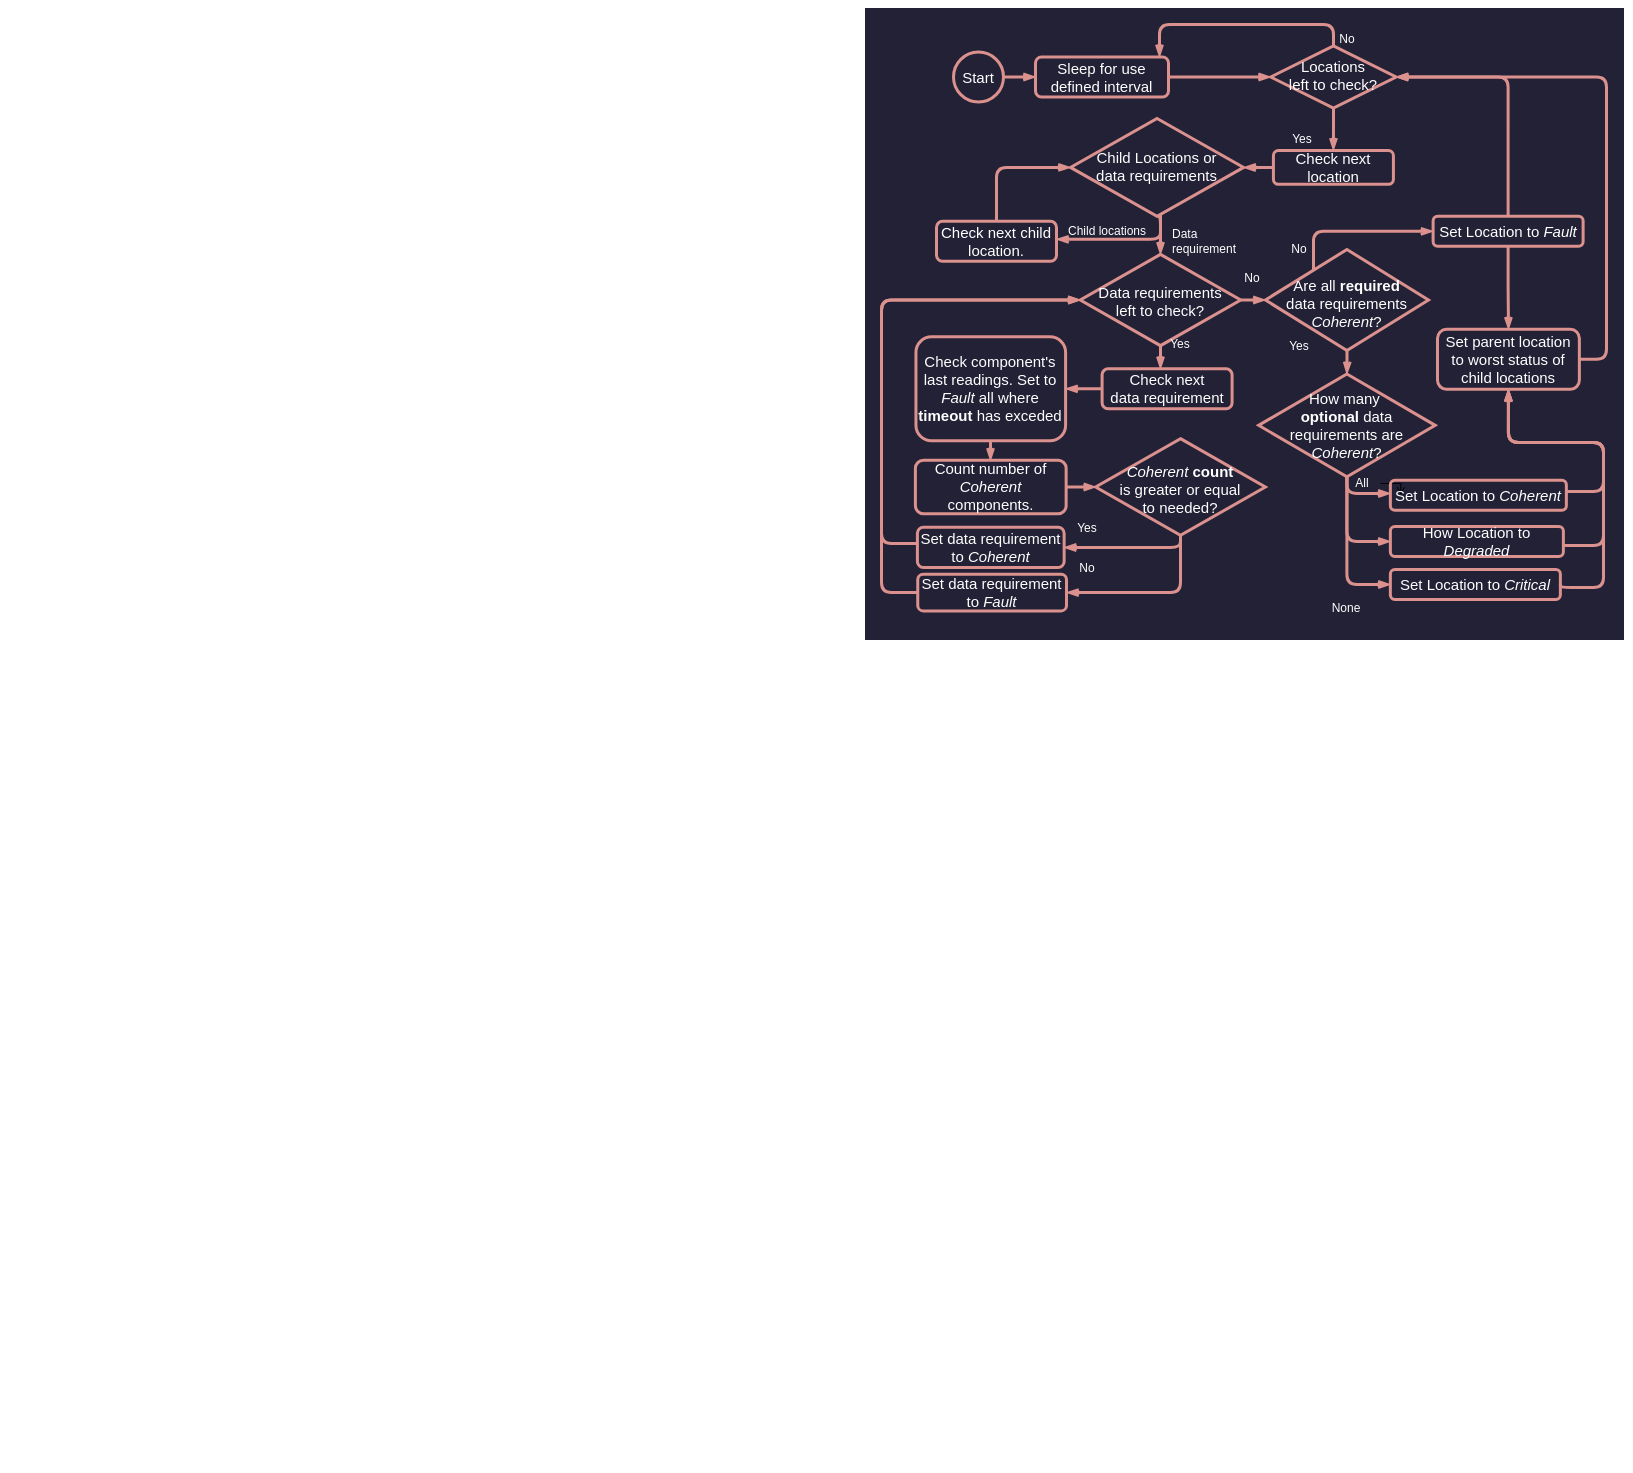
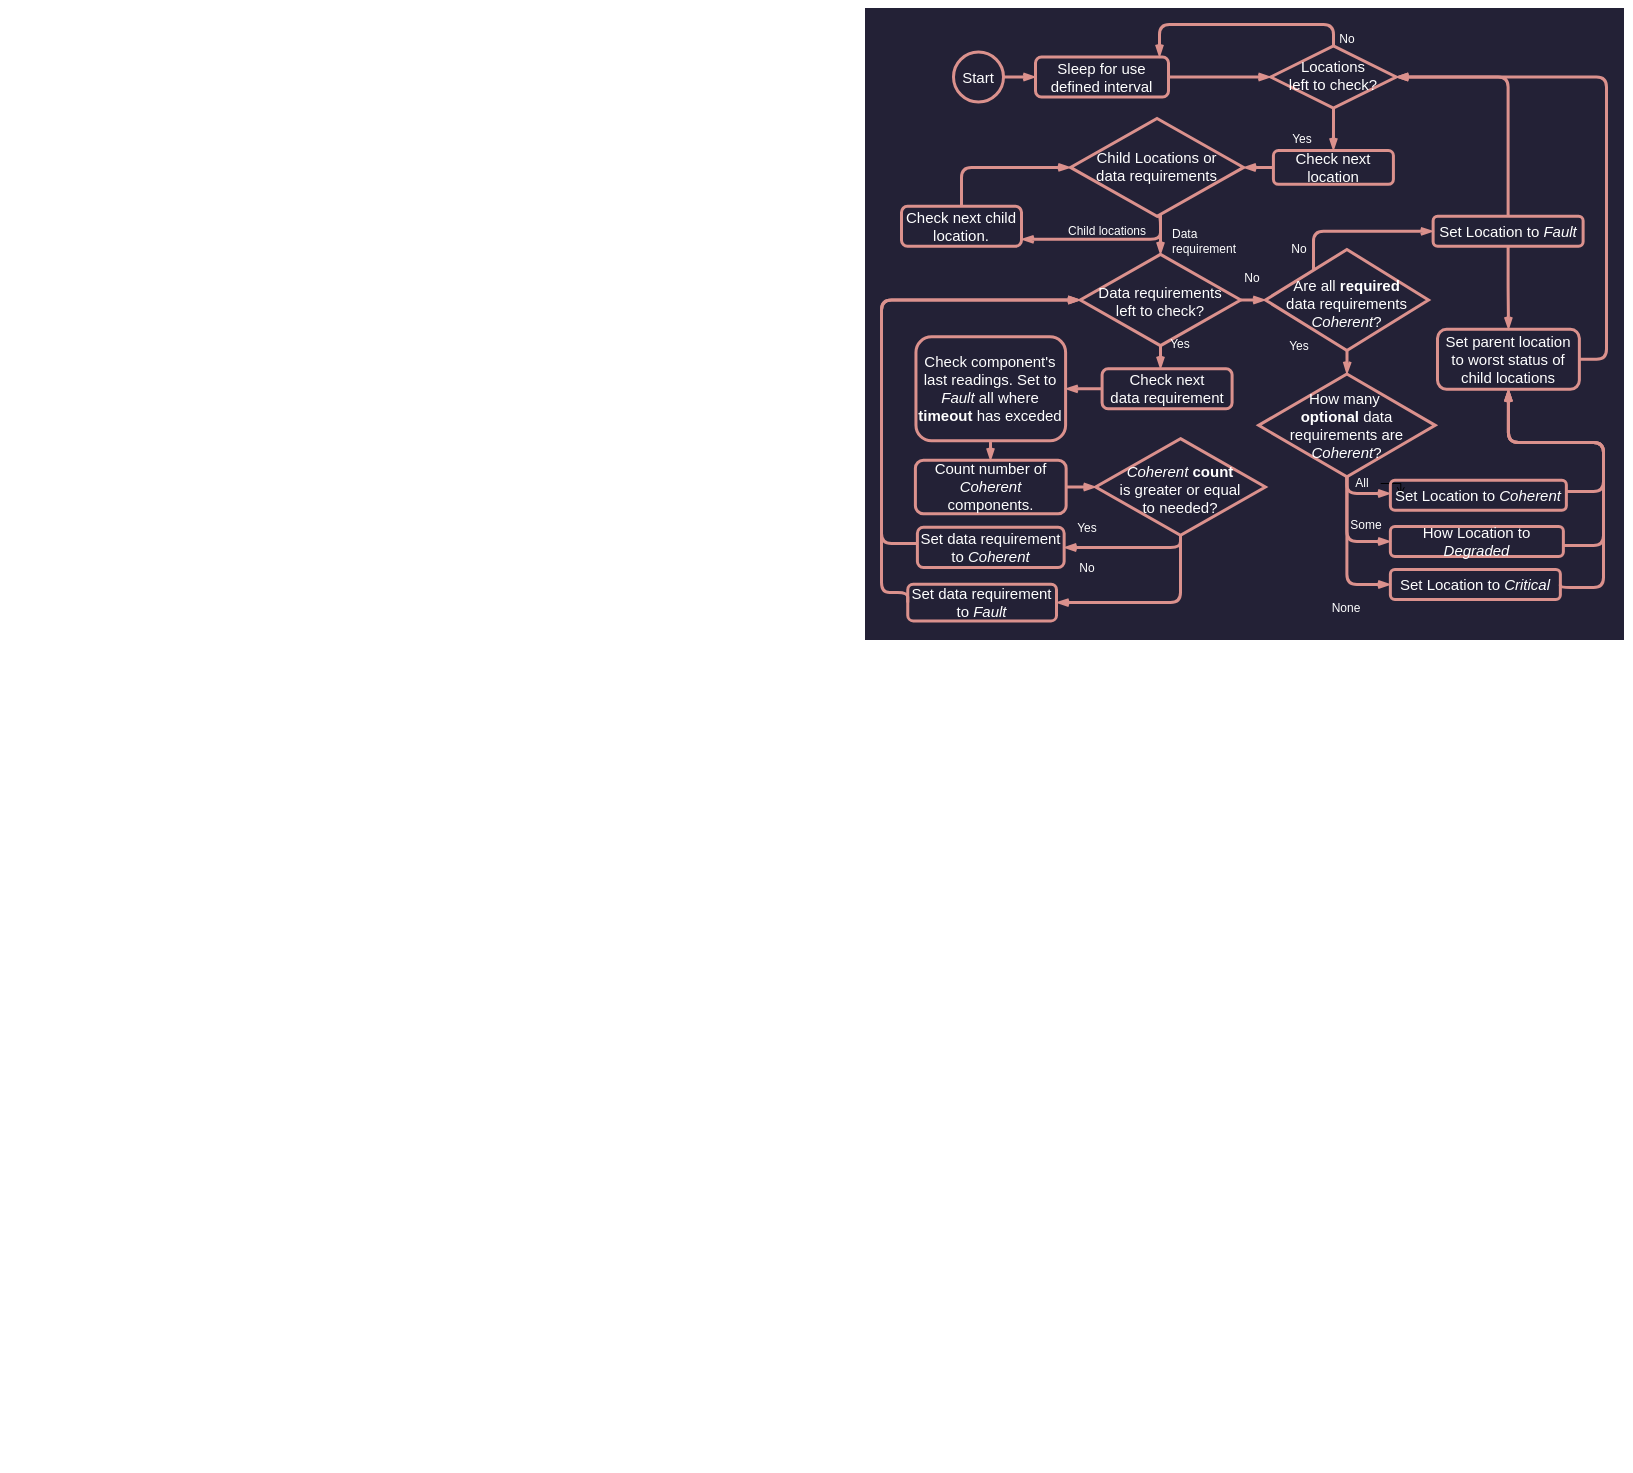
(997, 241) -> (962, 226)
none -> (1367, 525)
(992, 593) -> (982, 603)
